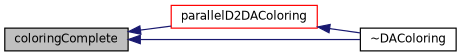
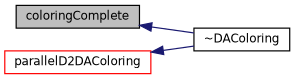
(156, 28) -> none
